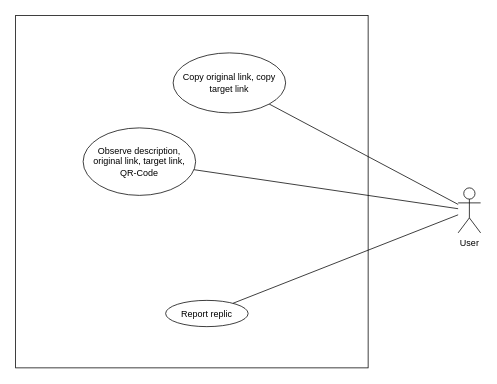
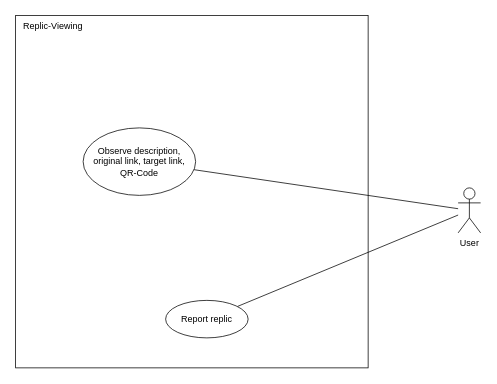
none -> (53, 27)
(229, 83) -> none
(364, 154) -> none
(207, 314) -> (207, 319)
